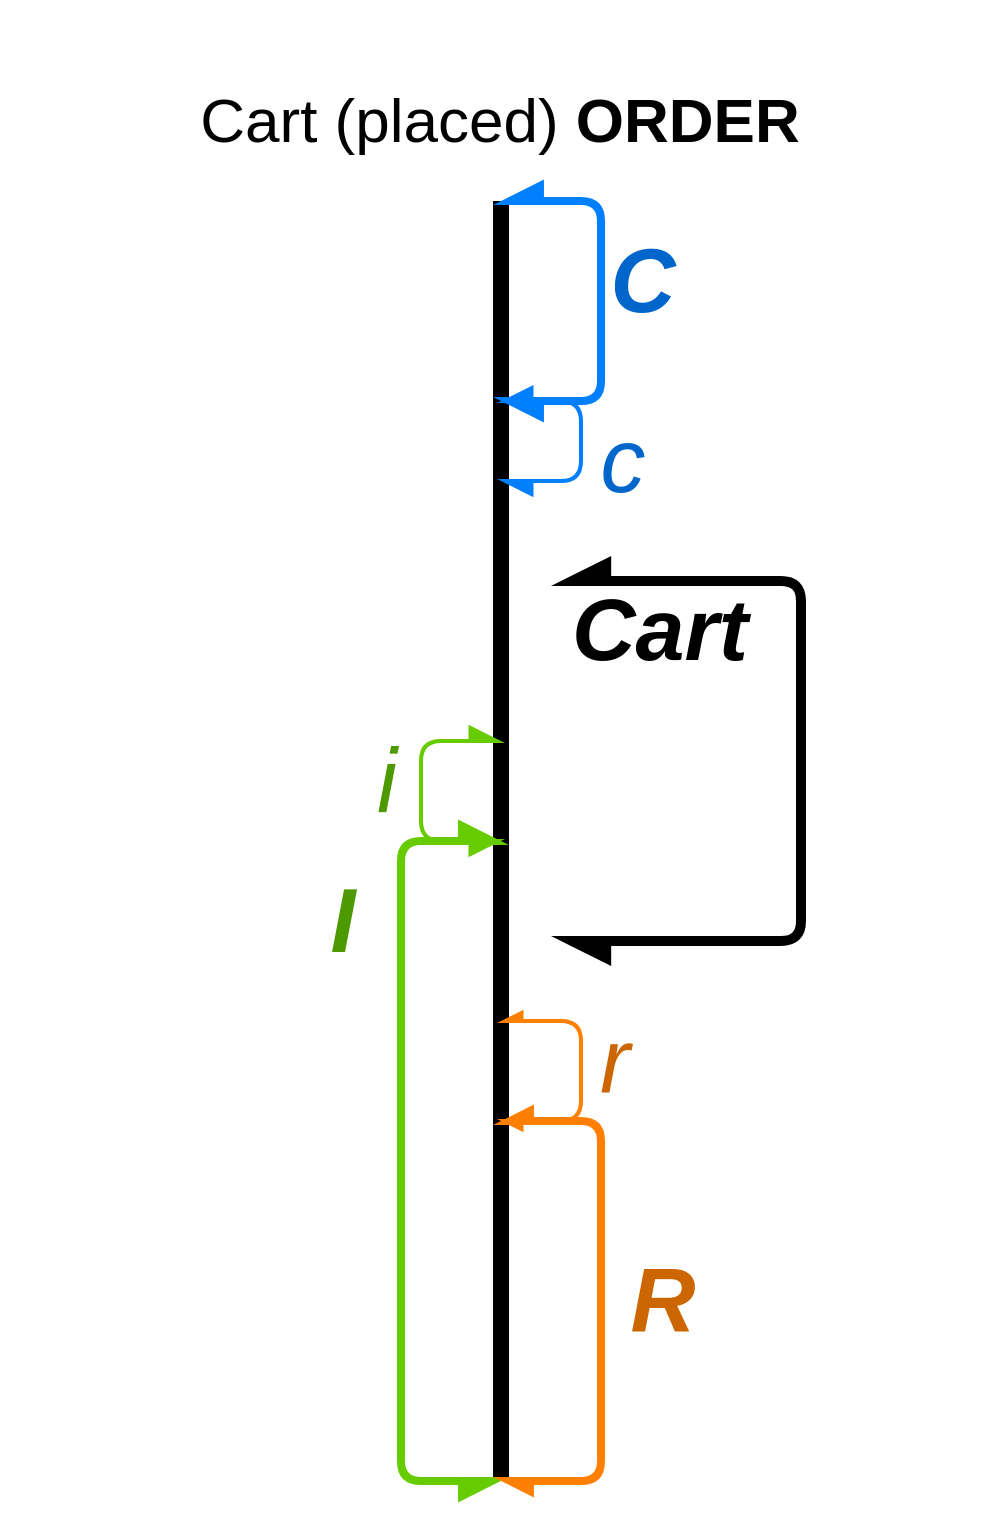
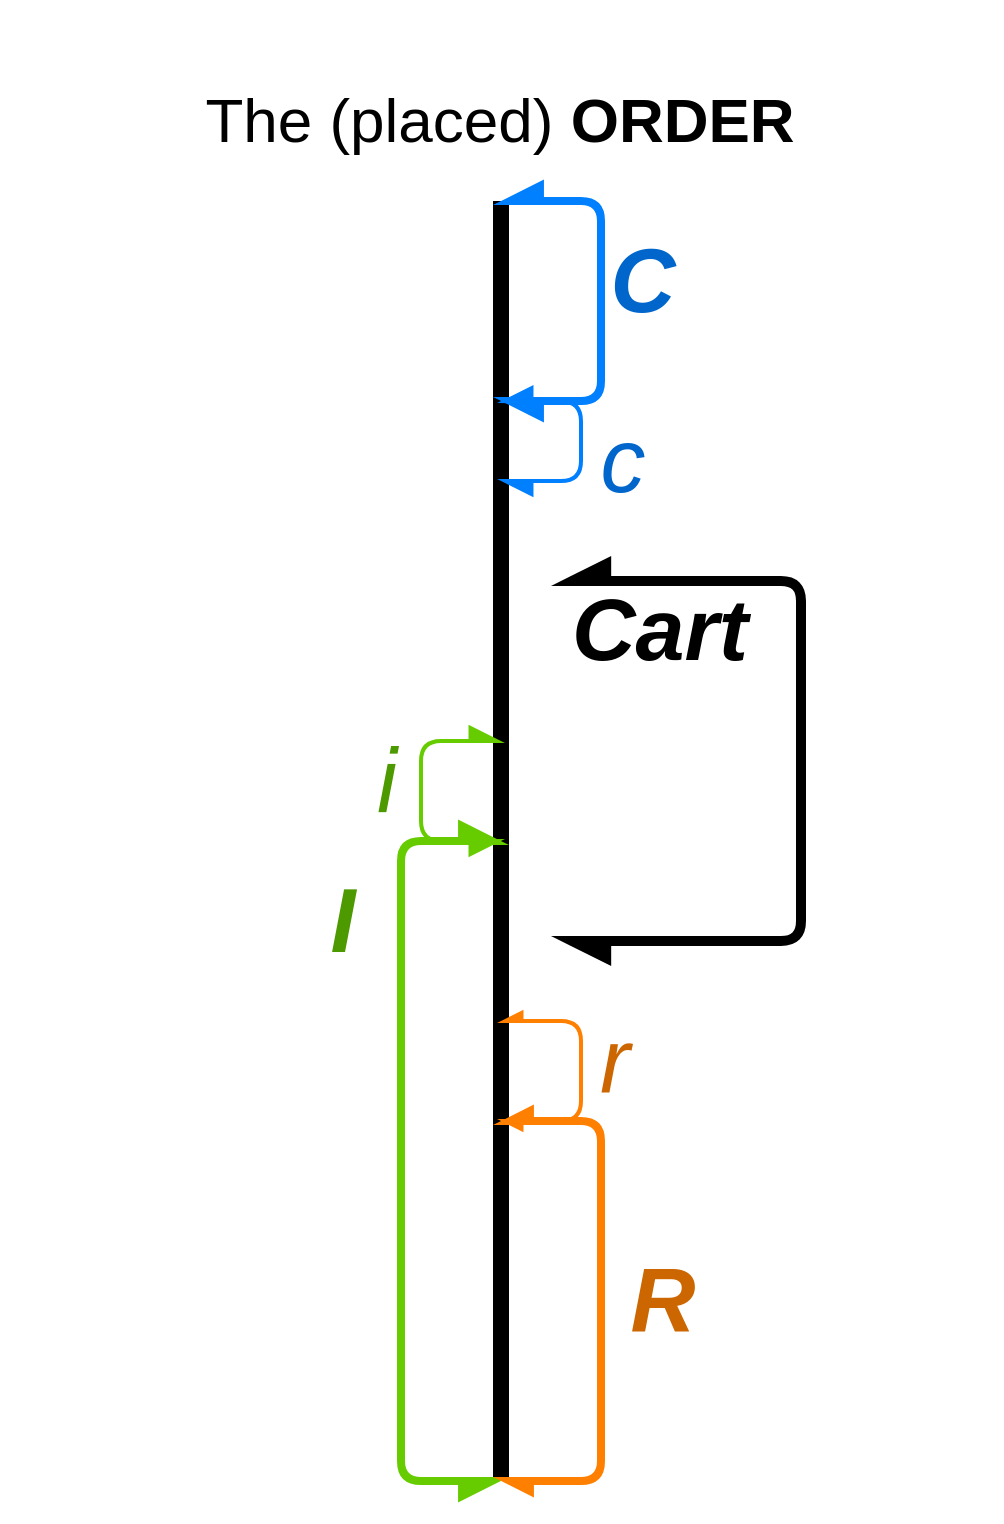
(501, 121) -> (501, 121)
